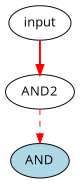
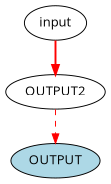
(40, 92) -> (55, 92)
(40, 161) -> (55, 161)
